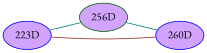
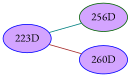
(142, 26) -> none
